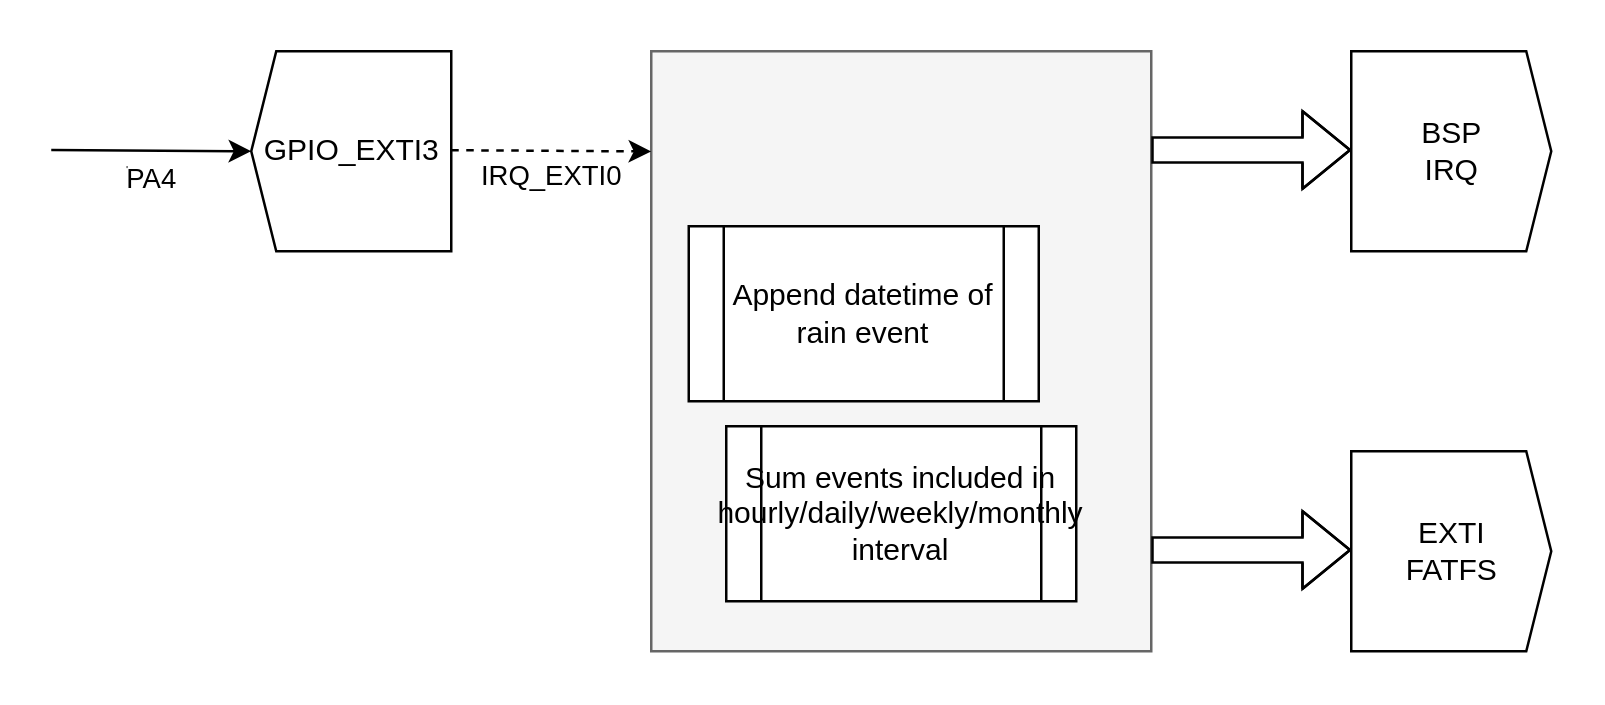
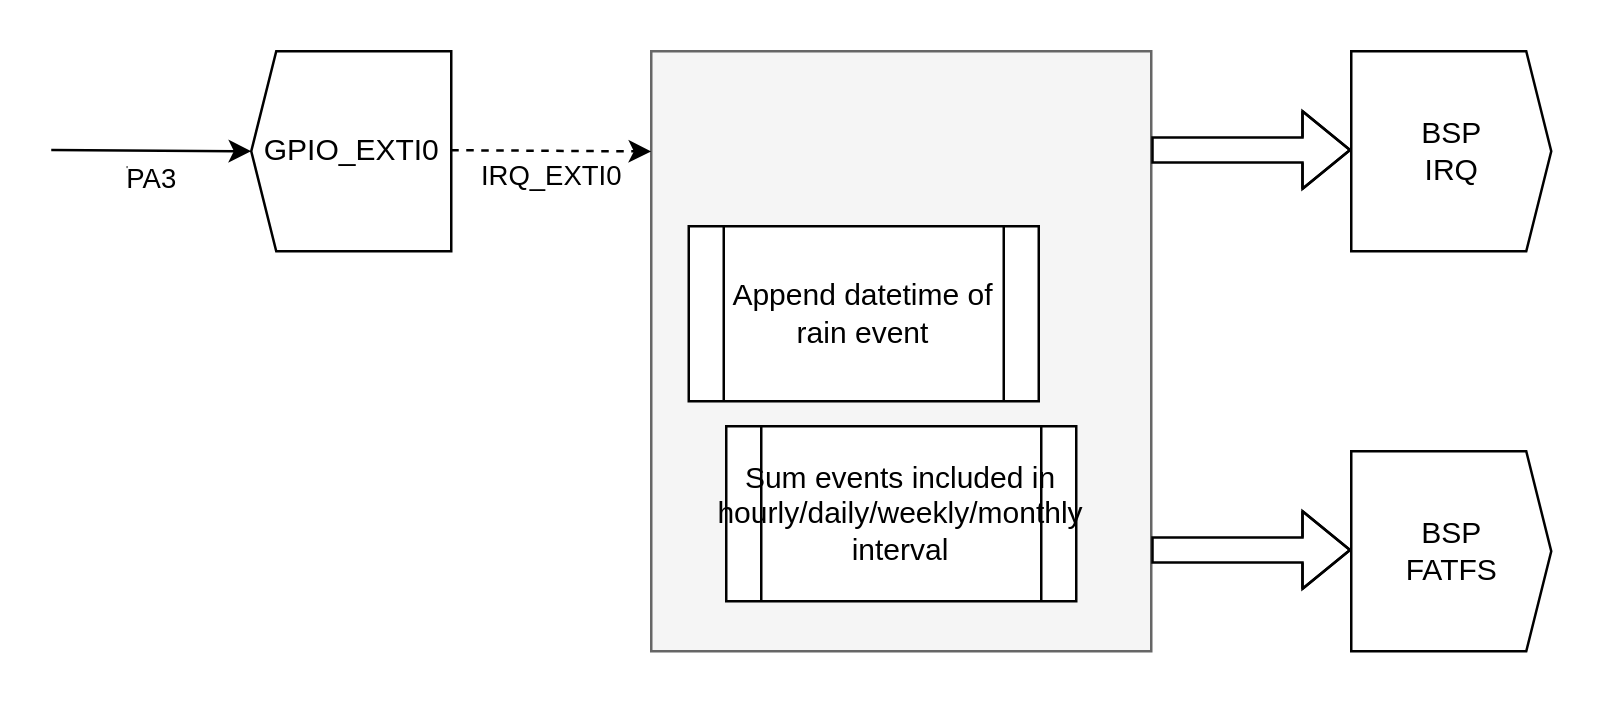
(353, 151) -> (353, 151)
(153, 179) -> (153, 179)
(1453, 551) -> (1453, 551)
